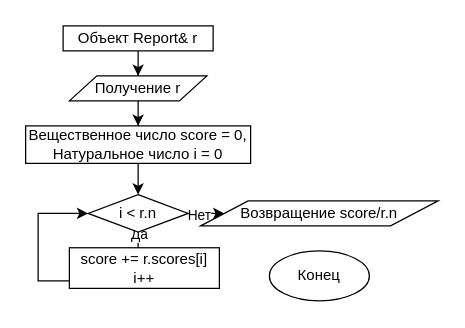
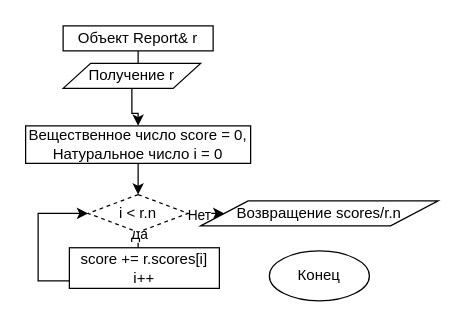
(138, 88) -> (132, 76)
(138, 213) -> (138, 213)
(319, 213) -> (319, 213)
